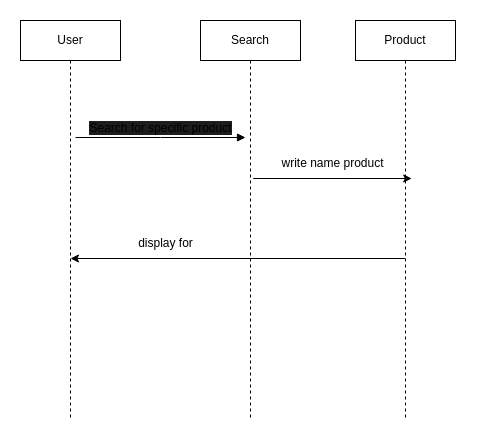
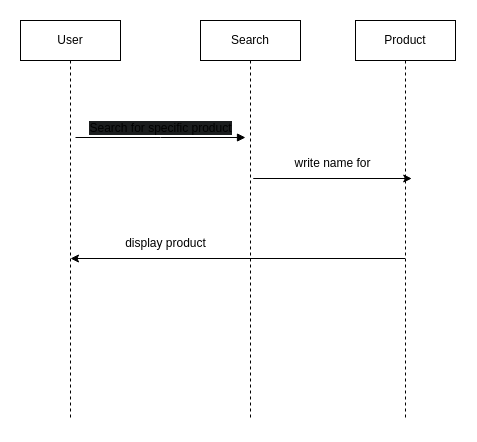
(333, 164) -> (333, 164)
(166, 244) -> (166, 244)
